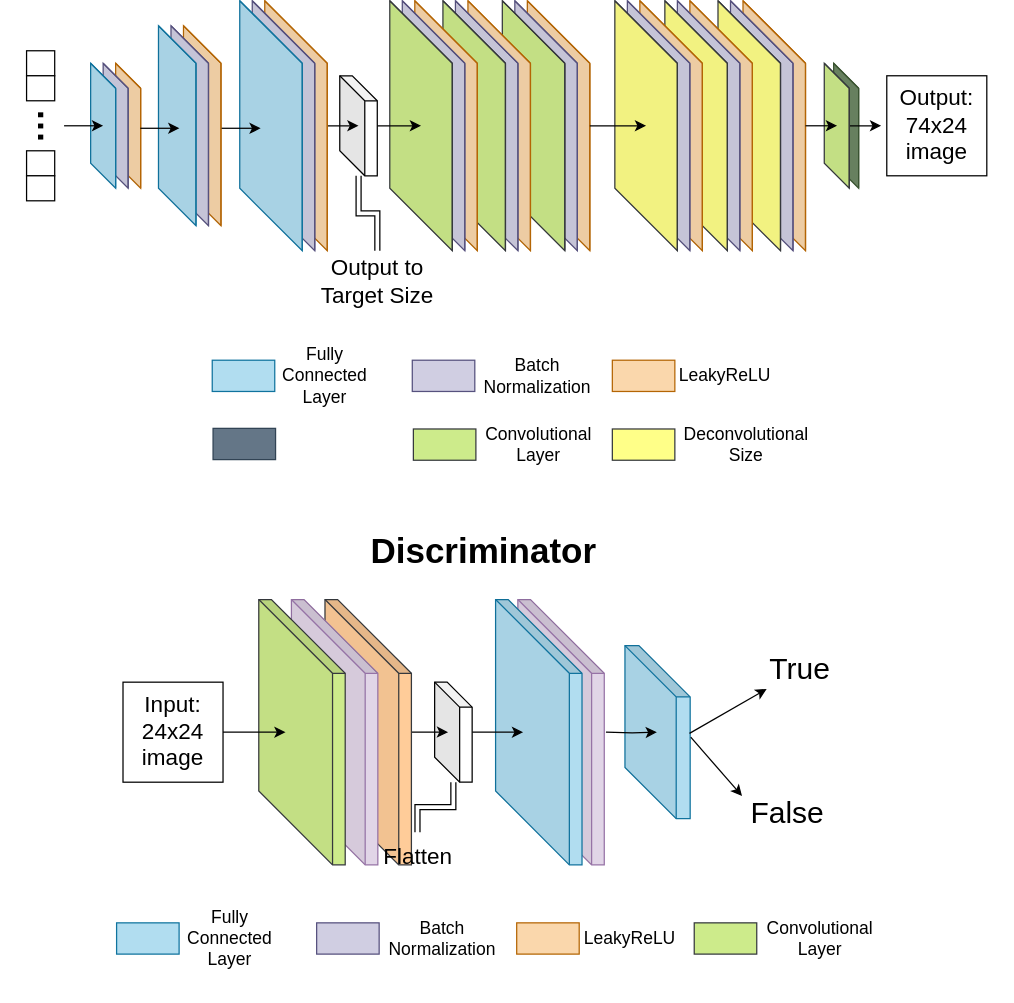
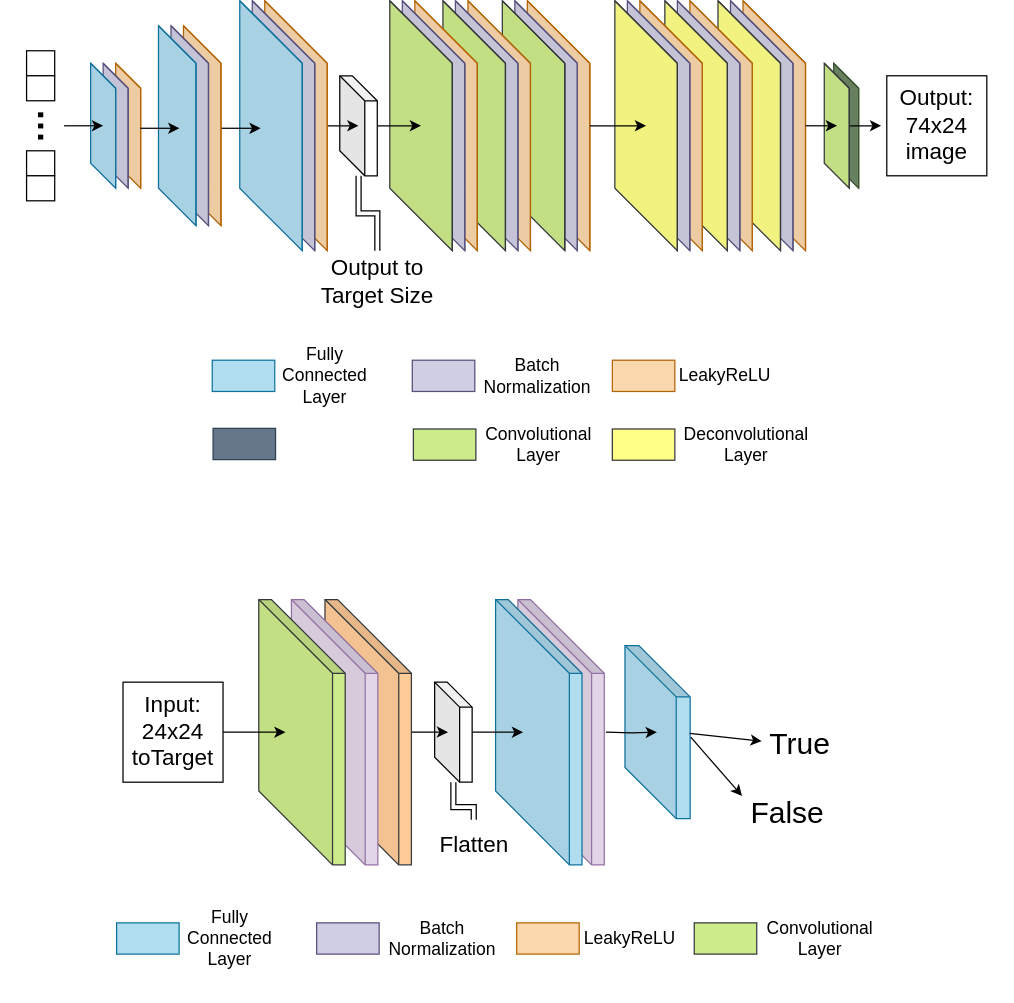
(746, 444) -> (746, 444)
(483, 551) -> none
(799, 670) -> (799, 745)
(173, 732) -> (173, 732)
(417, 857) -> (474, 844)
